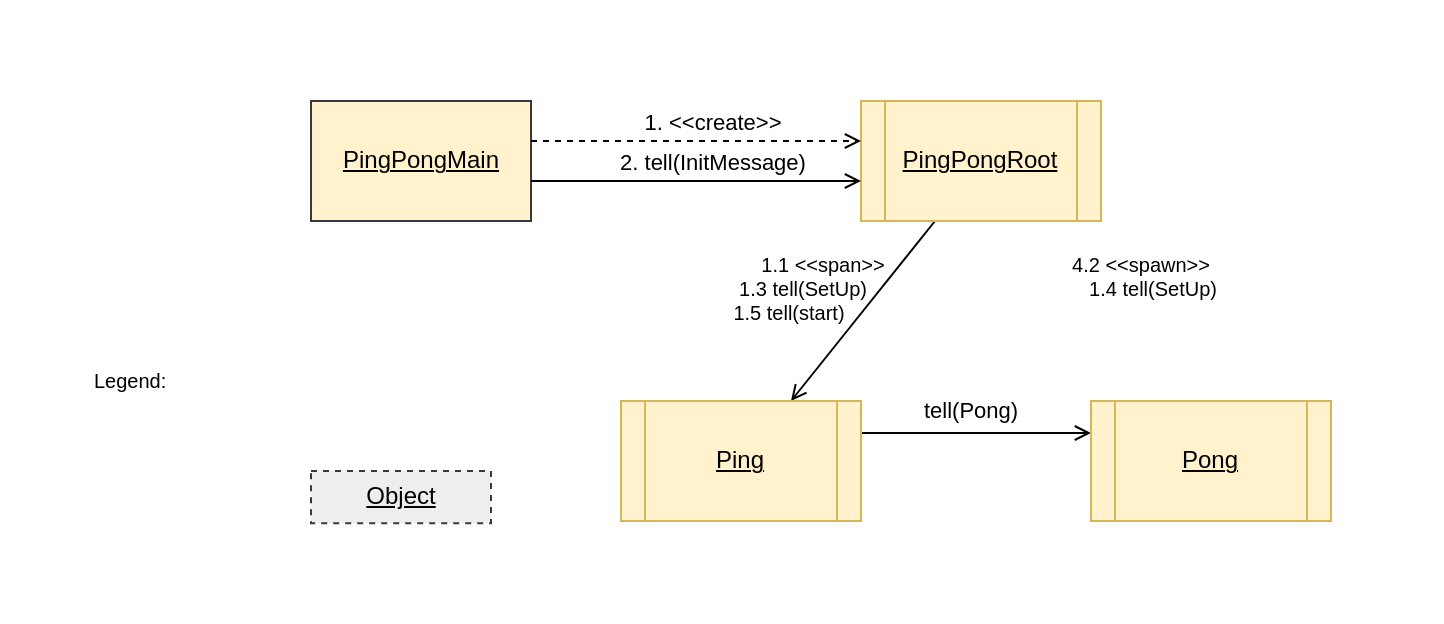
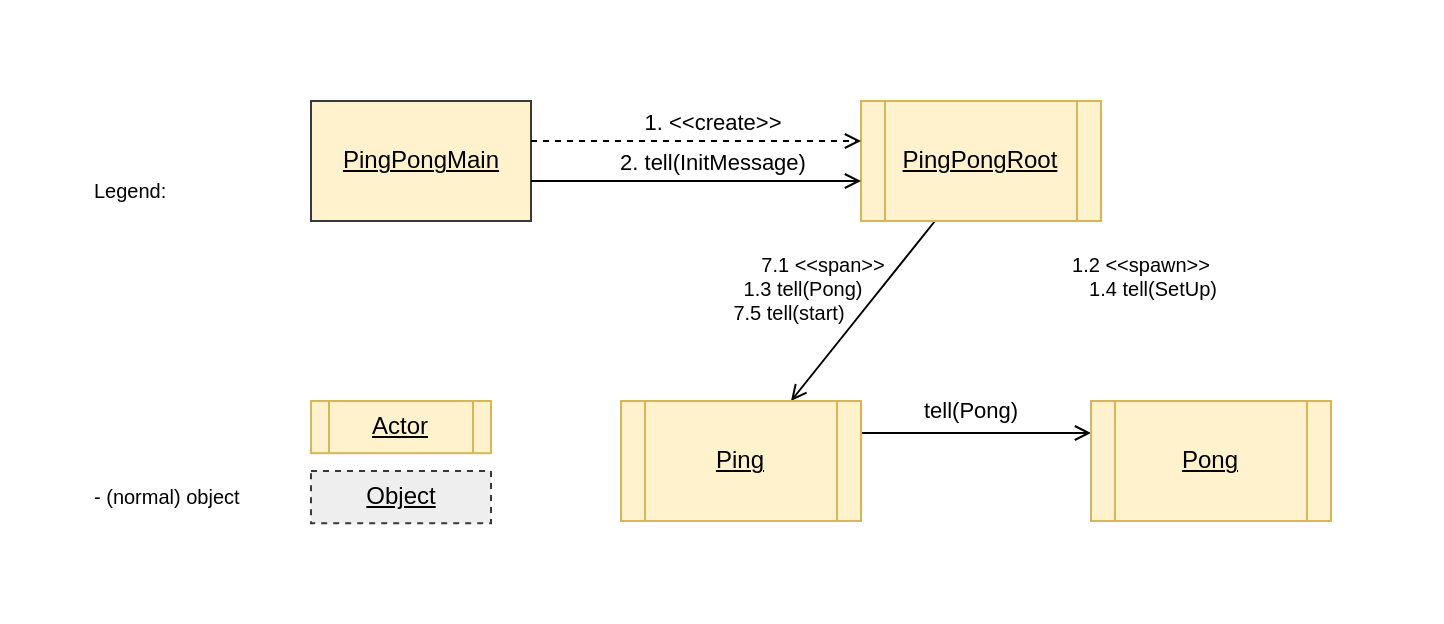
(824, 265) -> (824, 265)
(1142, 265) -> (1142, 265)
(804, 289) -> (804, 289)
(790, 313) -> (790, 313)
(141, 381) -> (141, 191)
none -> (401, 427)
none -> (181, 497)
